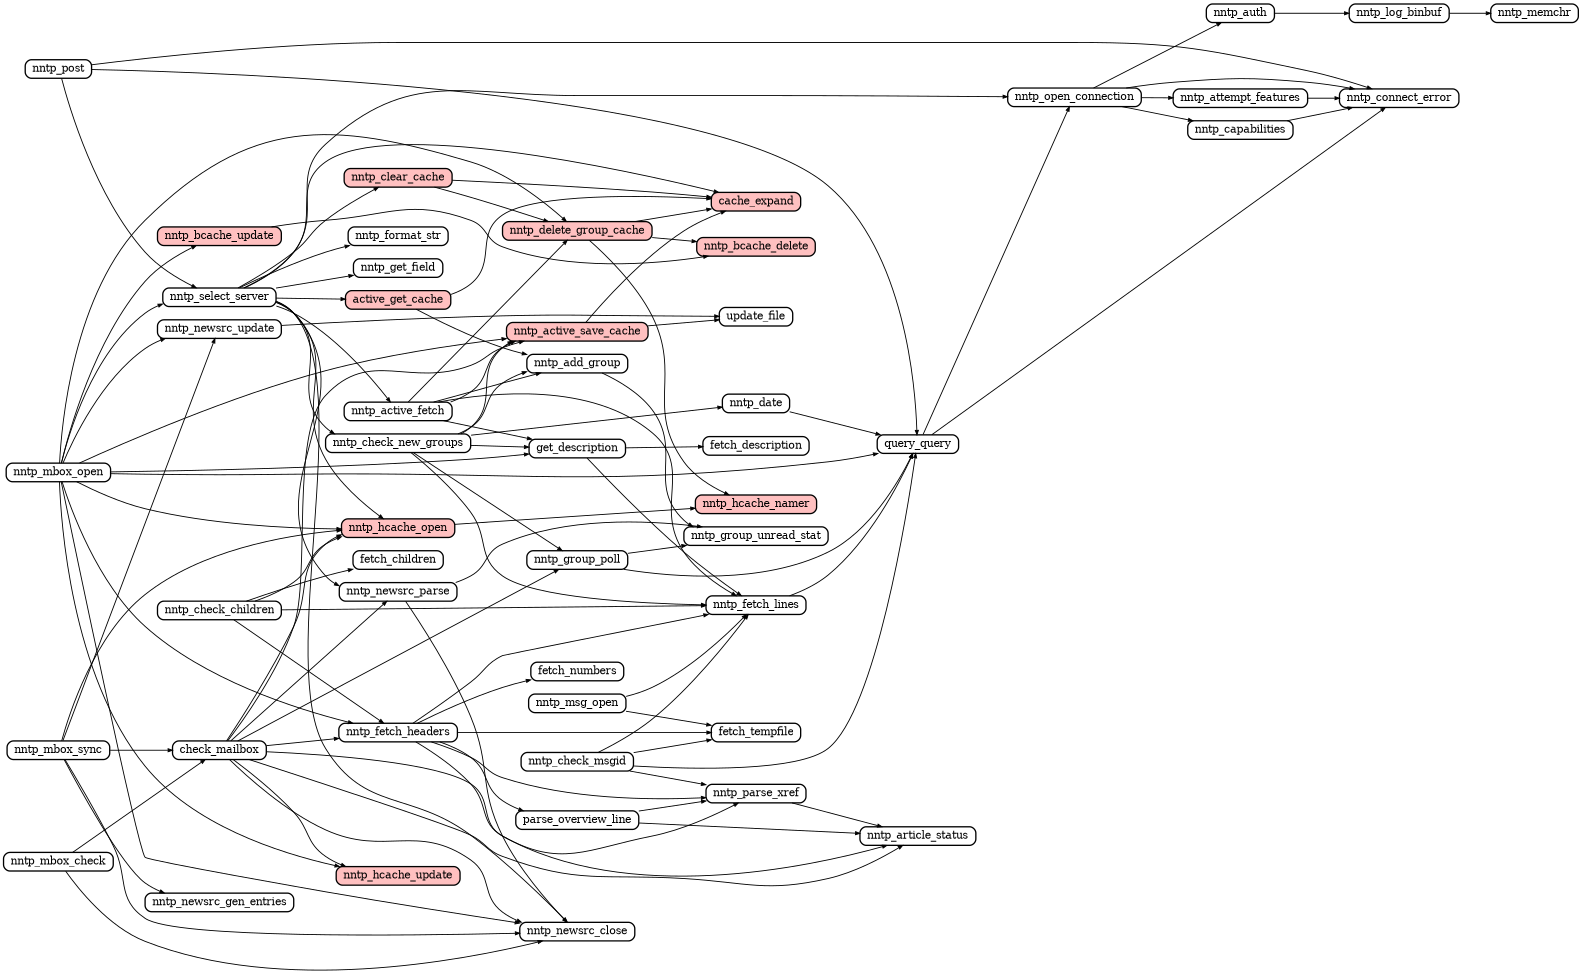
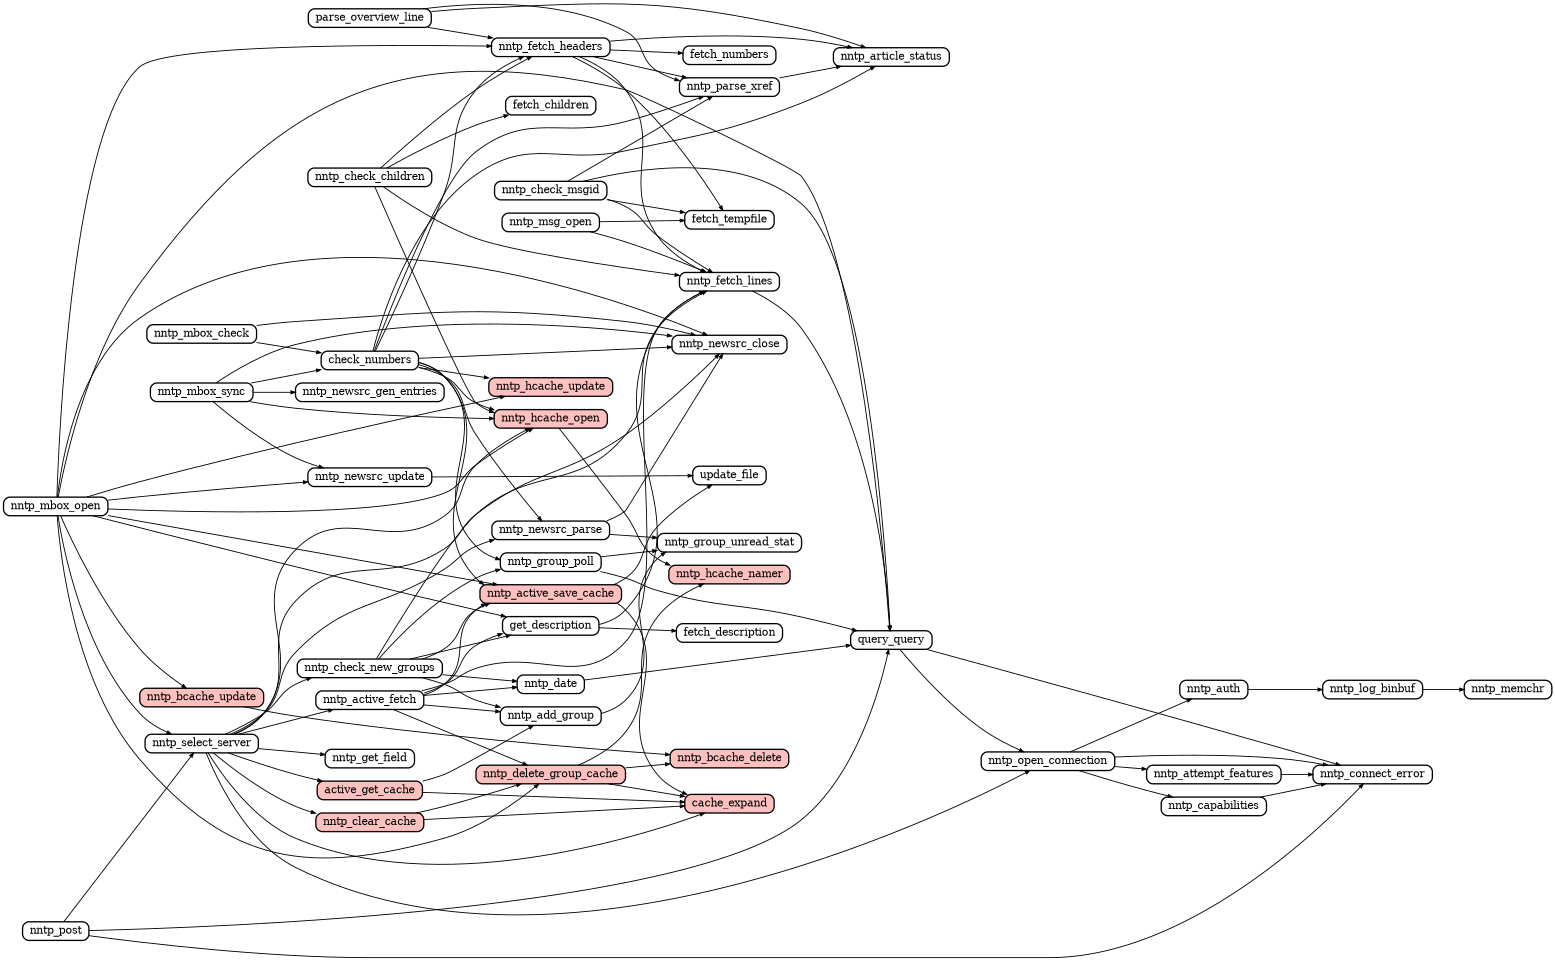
(398, 236) -> none
none -> (470, 691)
(219, 750) -> (370, 360)
(494, 793) -> (458, 32)
